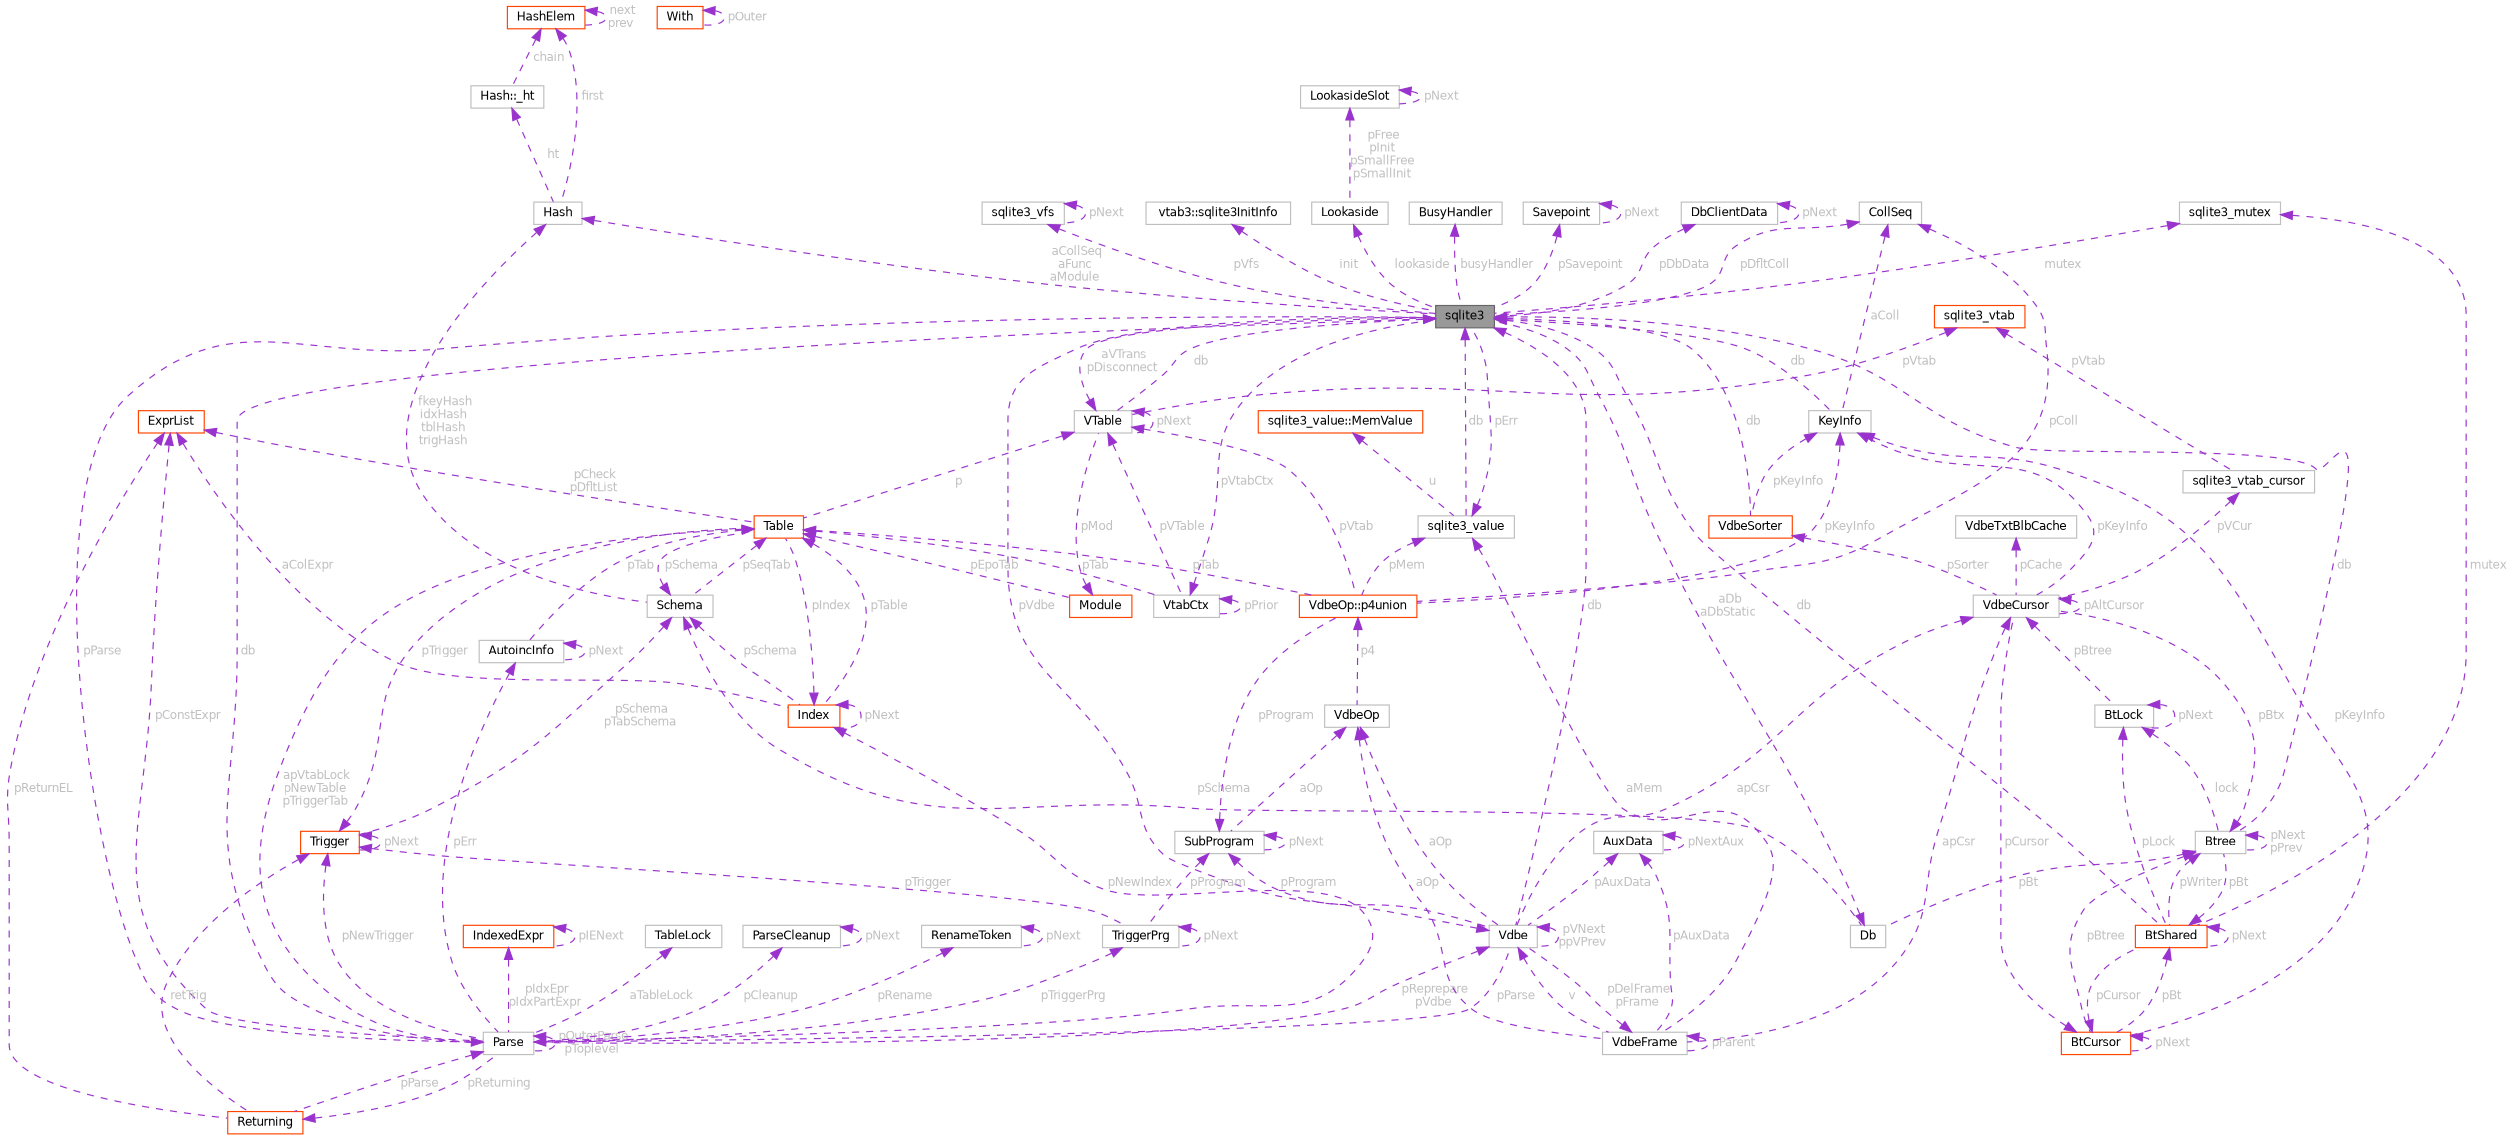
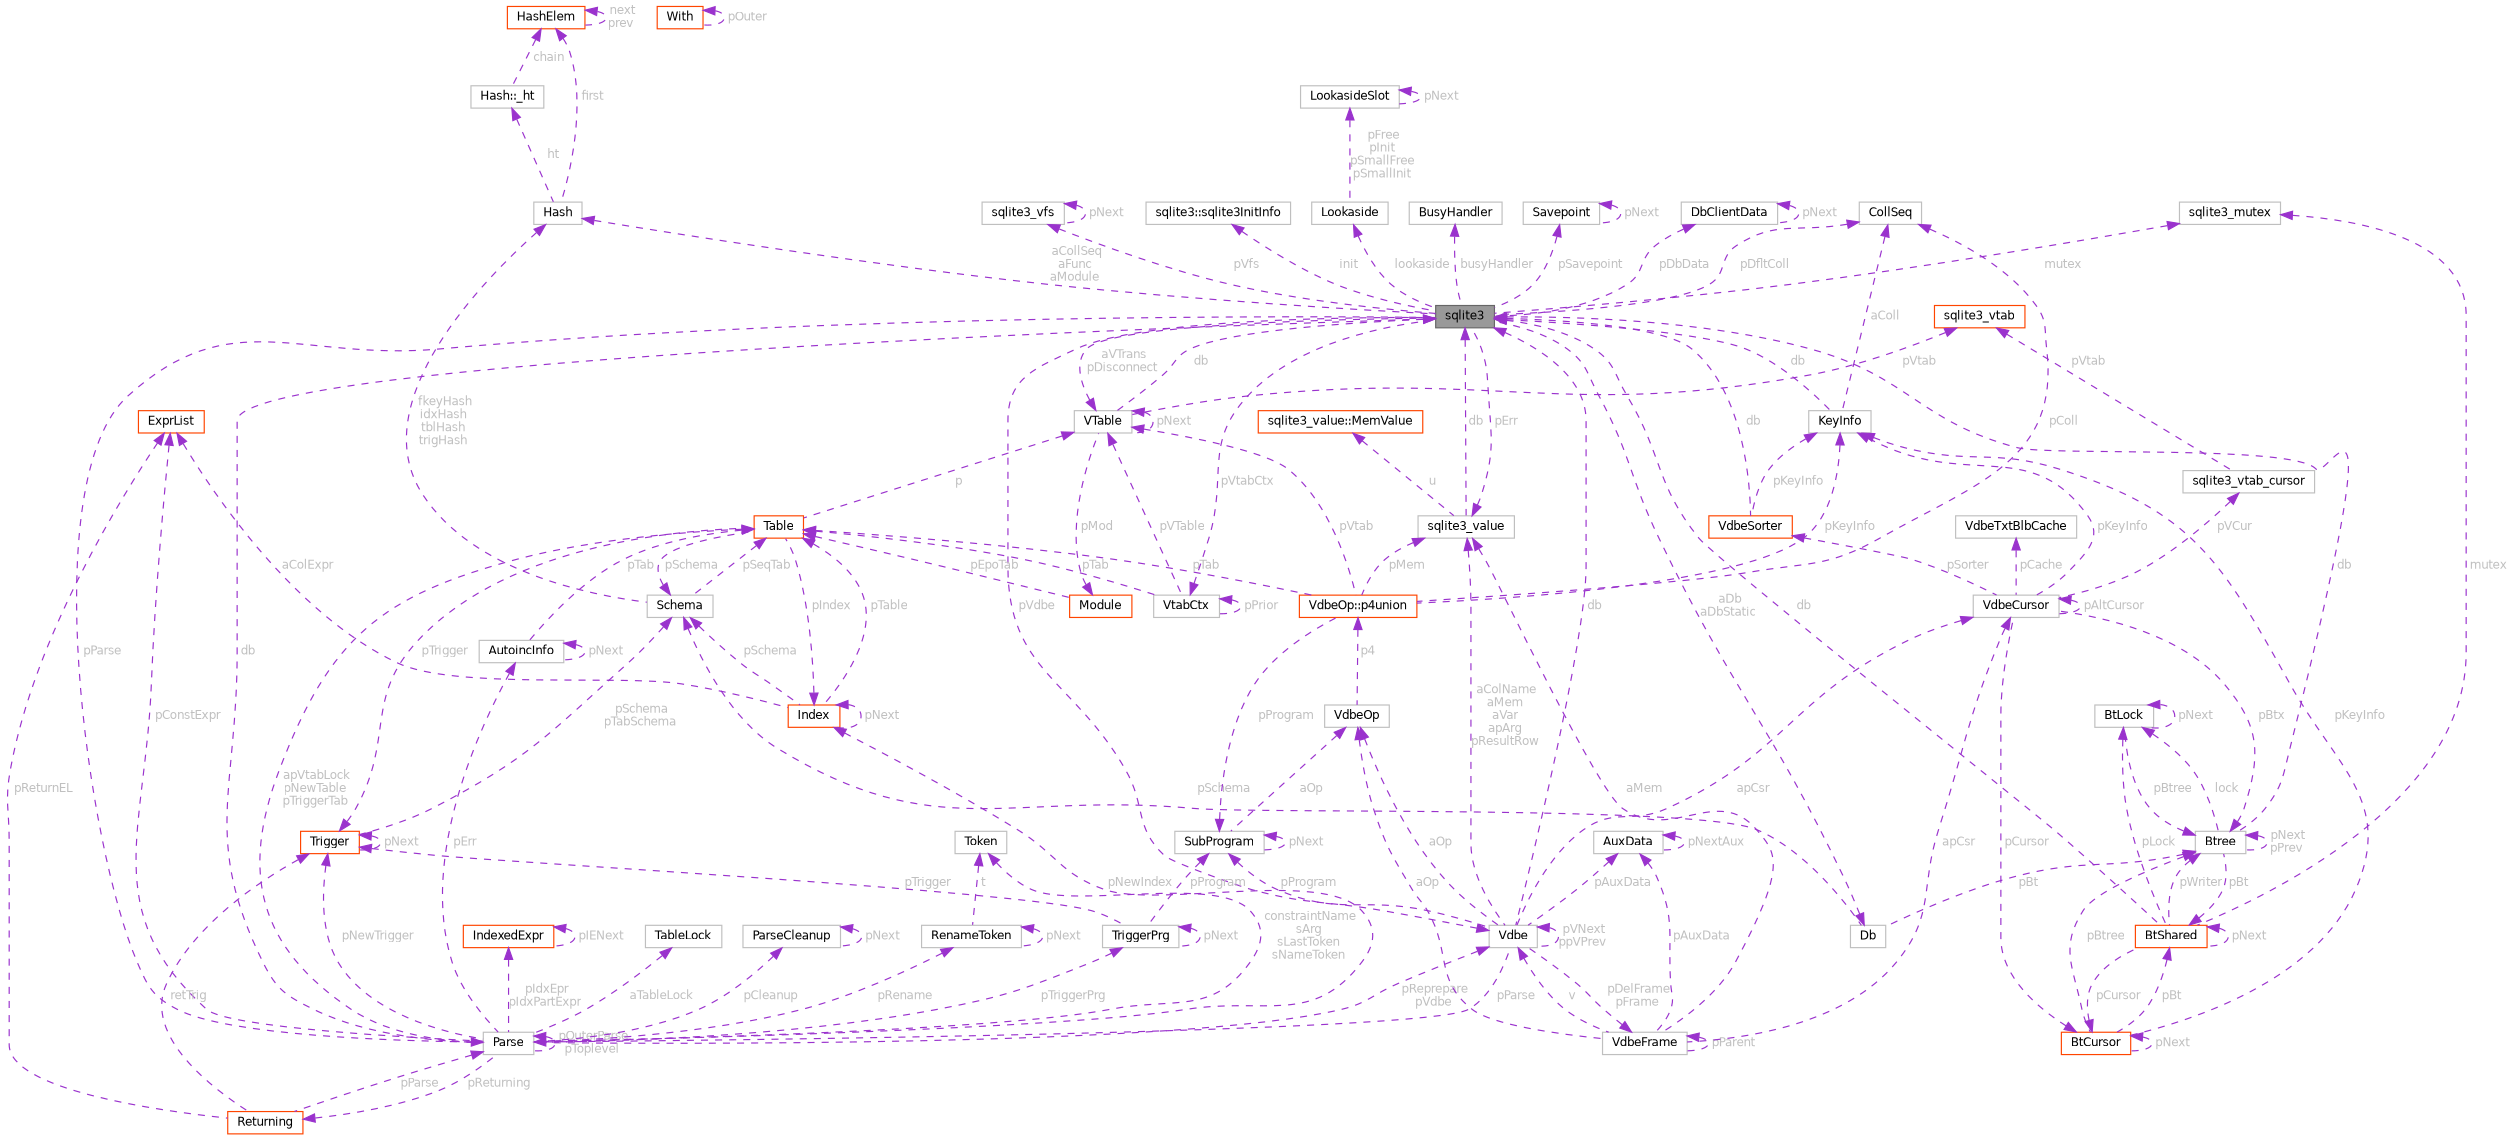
(1218, 213) -> (1218, 213)
(484, 480) -> none
(2075, 666) -> (2138, 789)
none -> (1471, 742)
none -> (981, 842)
